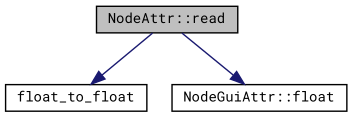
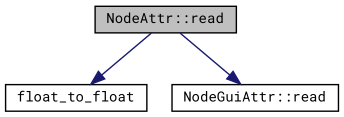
(259, 98) -> (255, 98)
